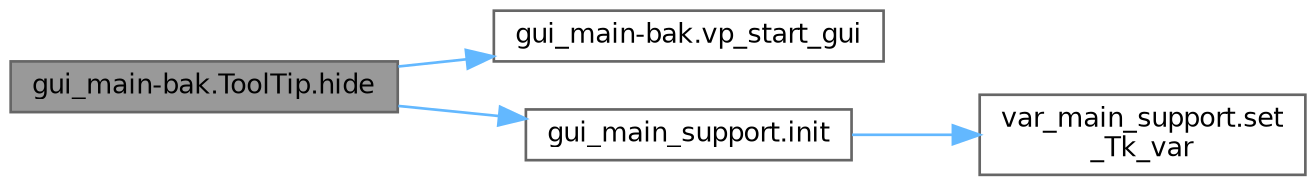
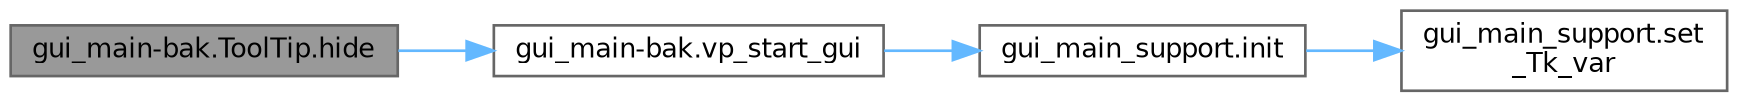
(448, 111) -> (918, 51)
(1143, 135) -> (1564, 51)
